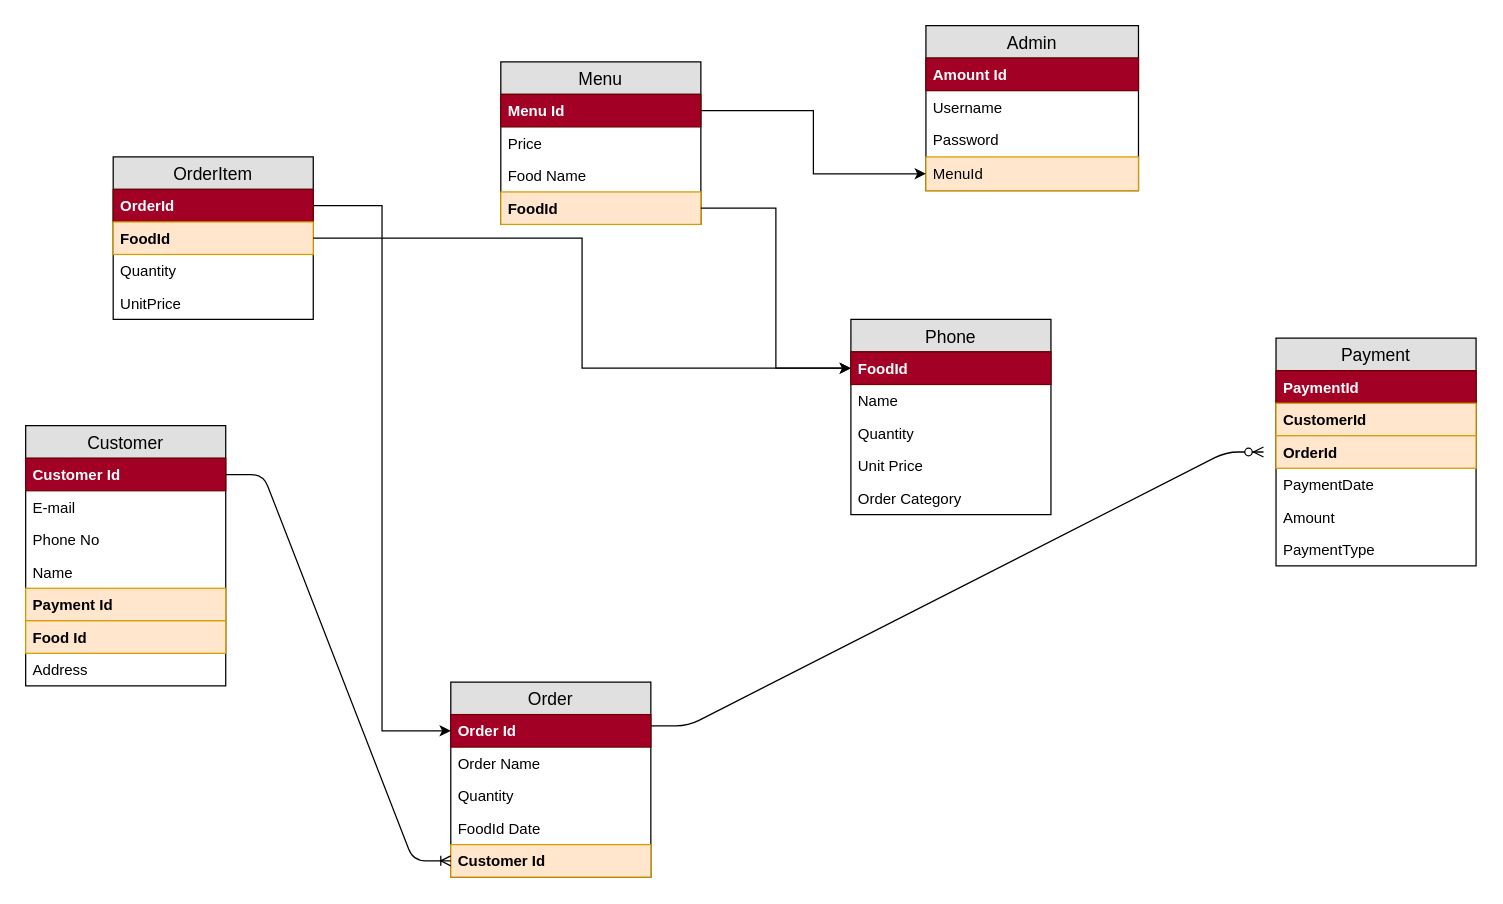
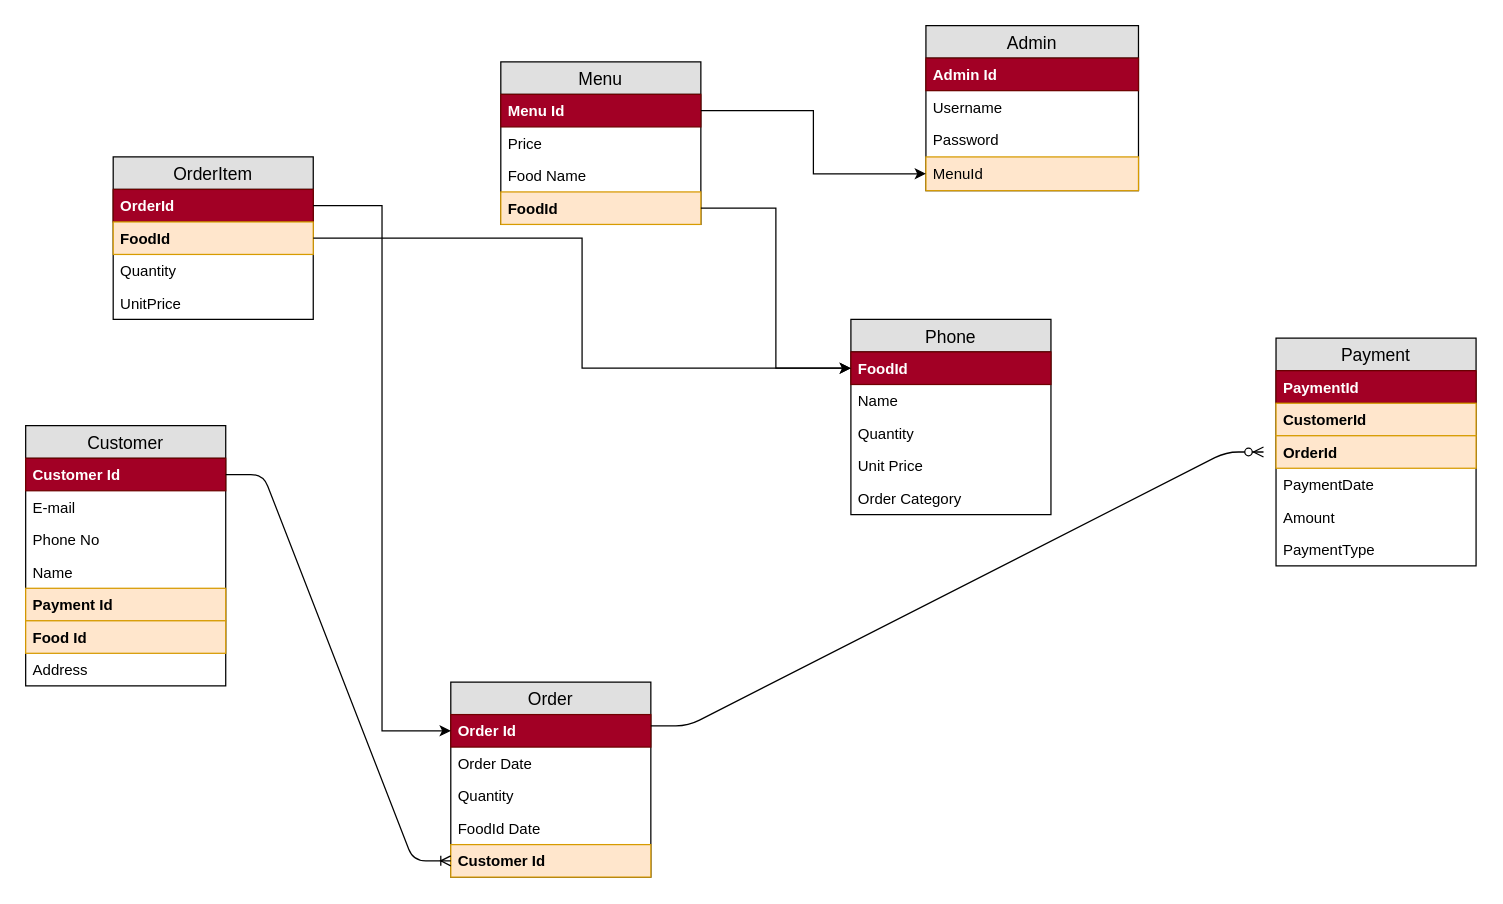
(968, 75) -> (962, 75)
(498, 764) -> (498, 764)
